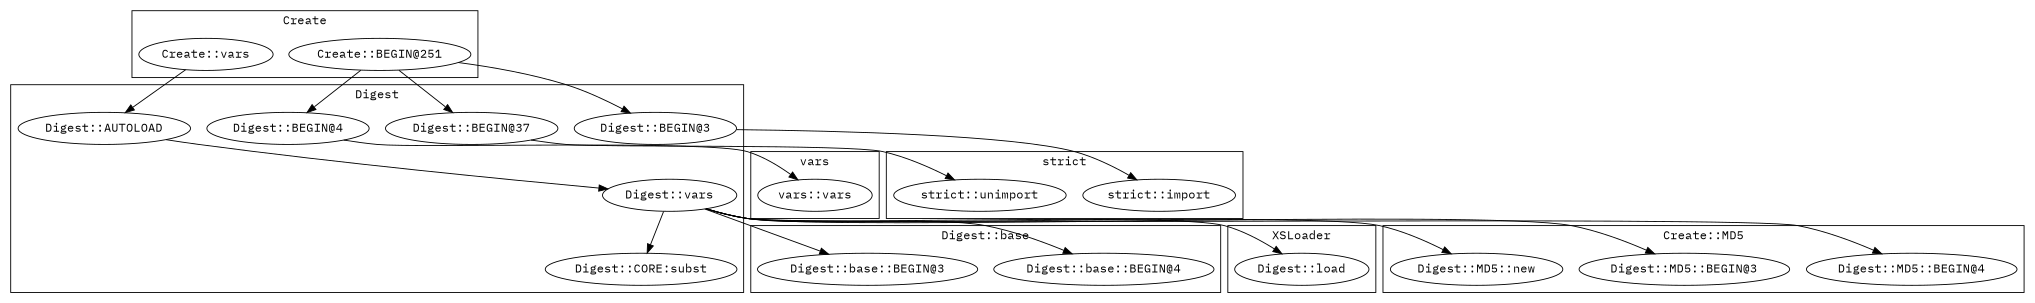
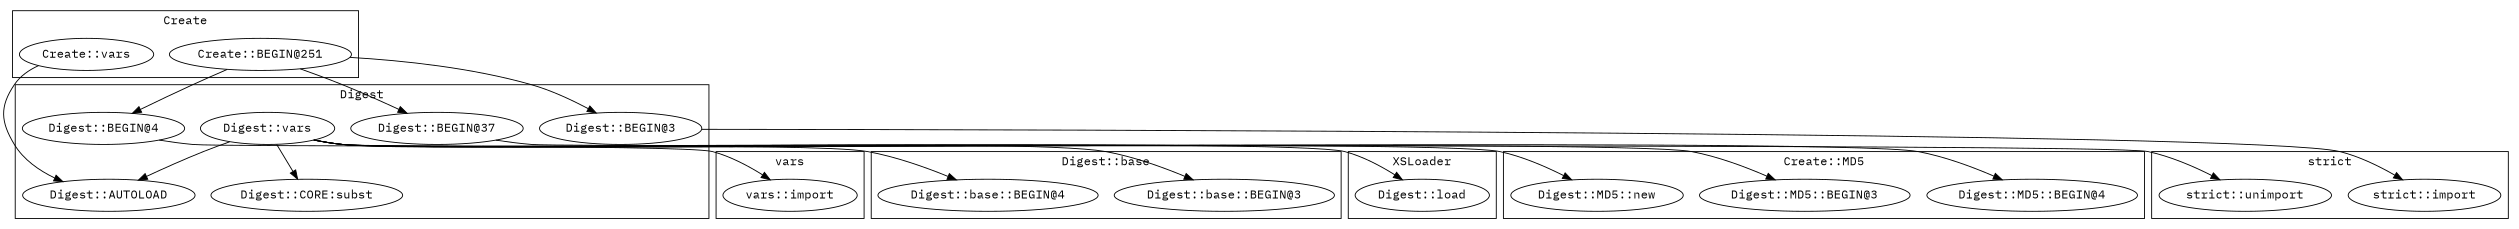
(382, 166) -> (188, 158)
(815, 195) -> (790, 195)
